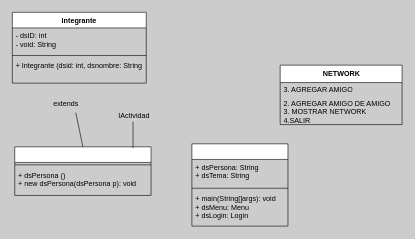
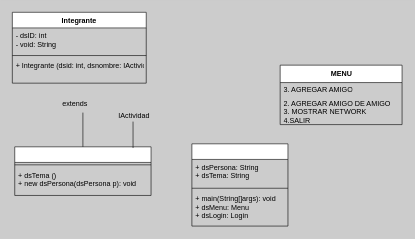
(93, 66) -> (100, 66)
(341, 74) -> (341, 74)
(74, 104) -> (83, 104)
(44, 175) -> (38, 175)
